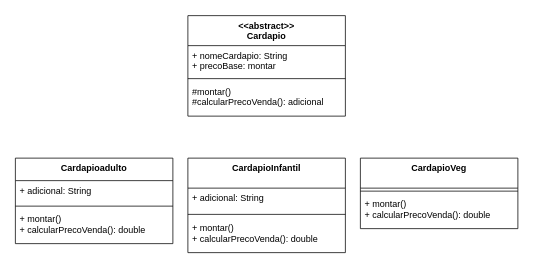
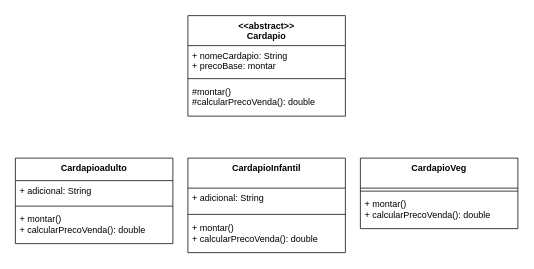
(215, 92) -> (215, 92)
